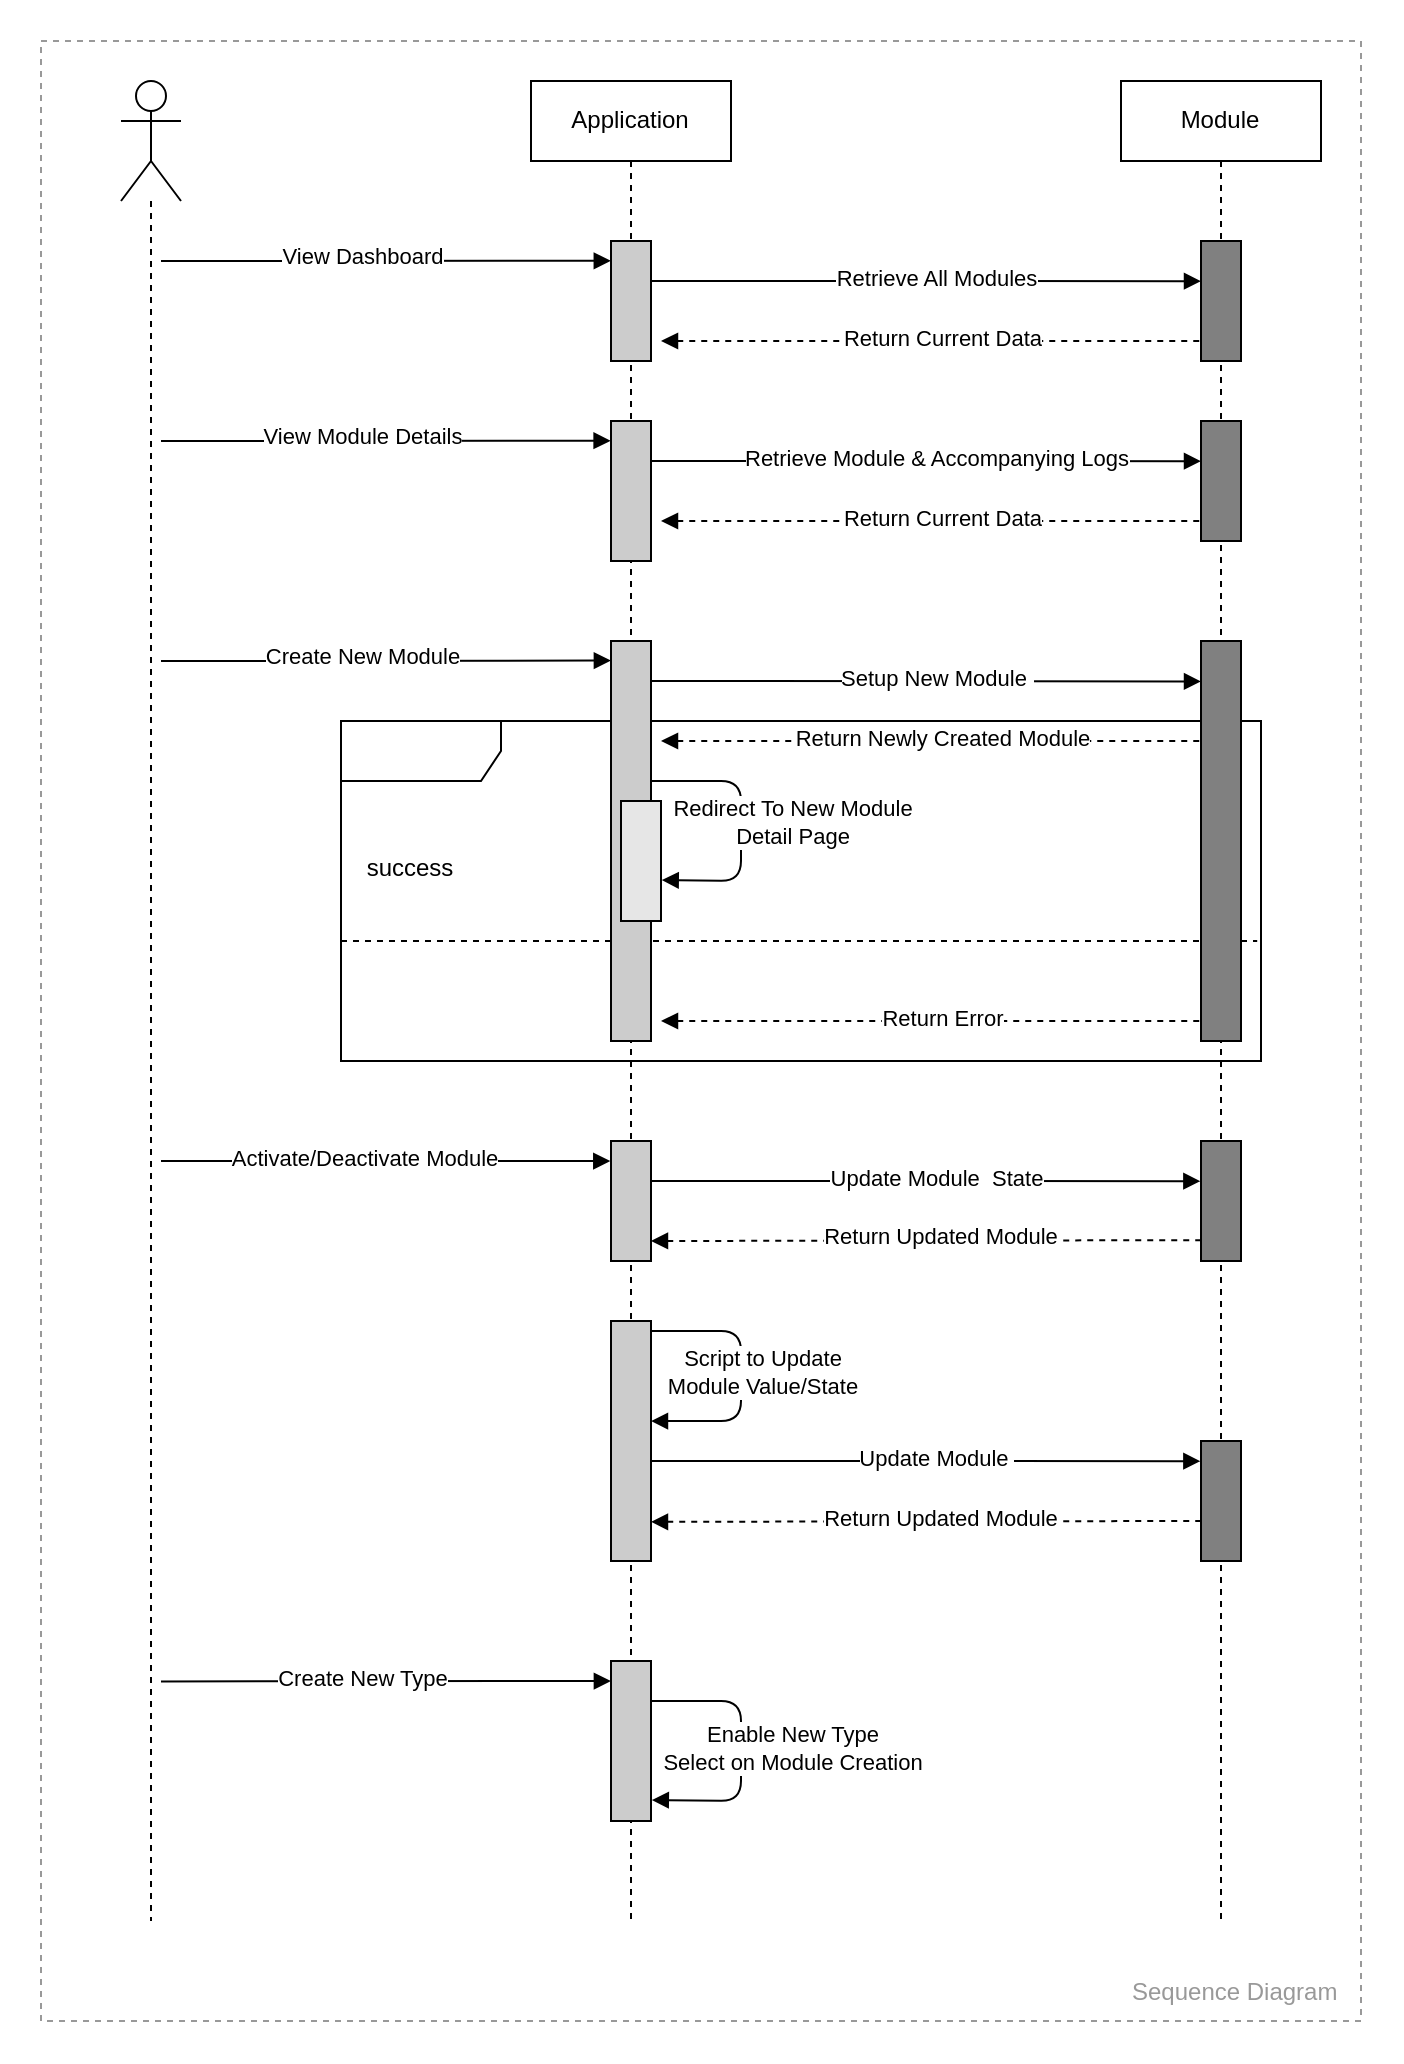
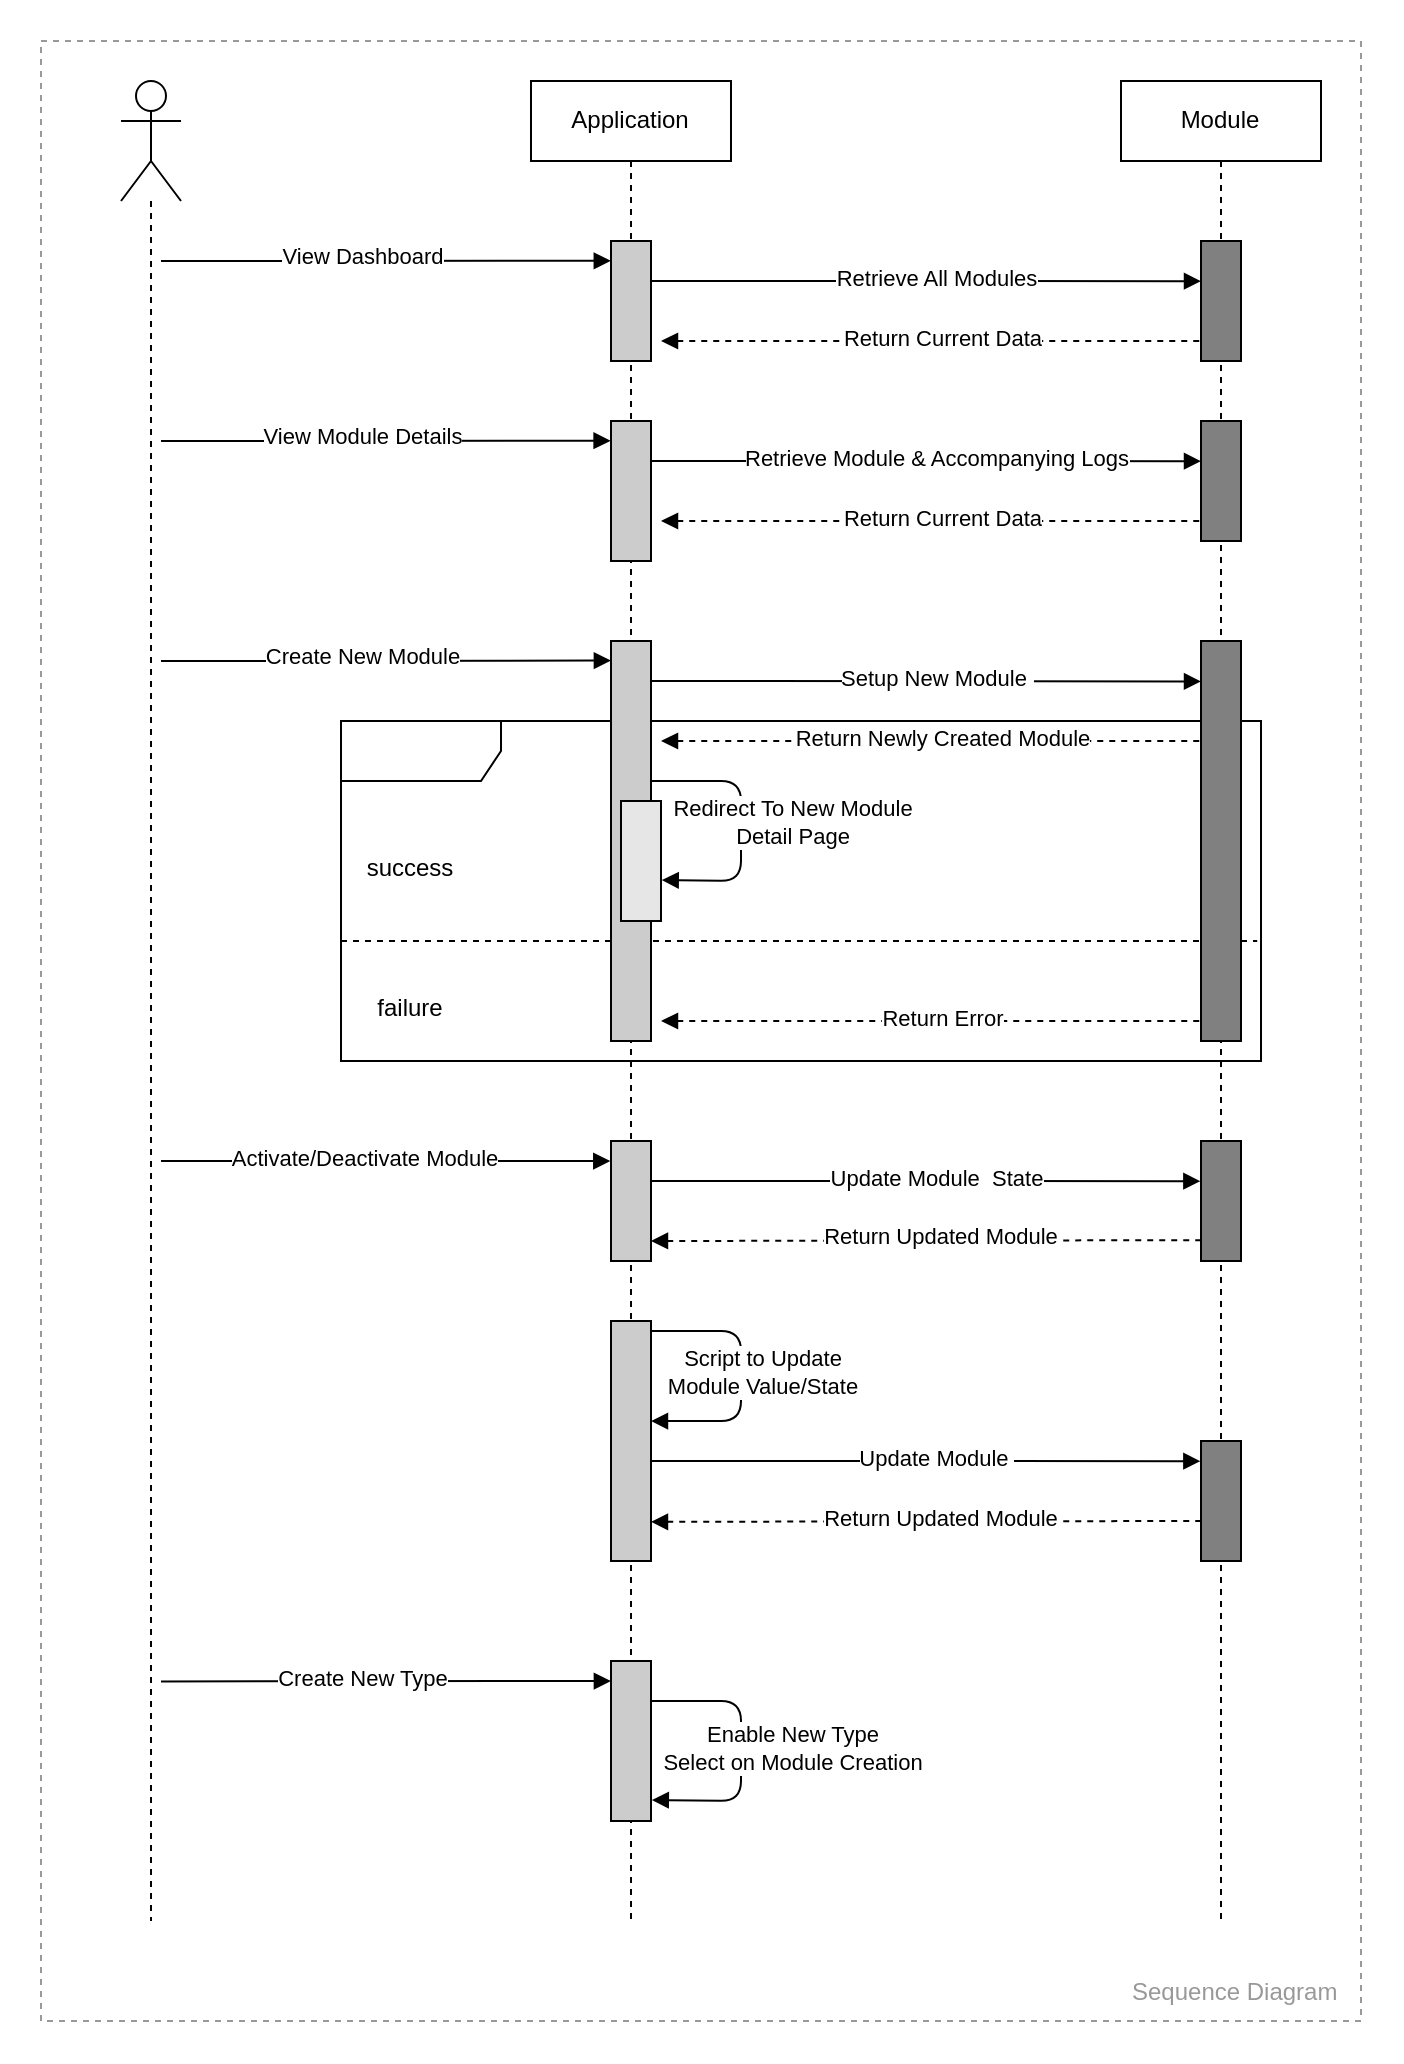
none -> (411, 1002)
